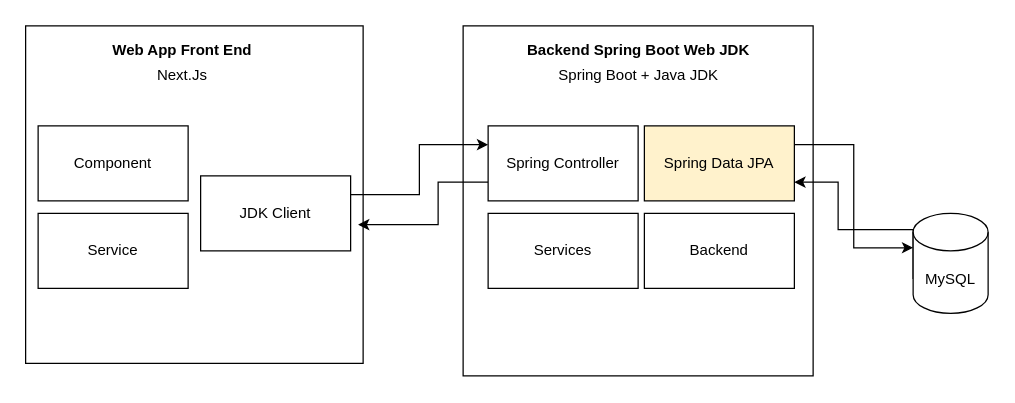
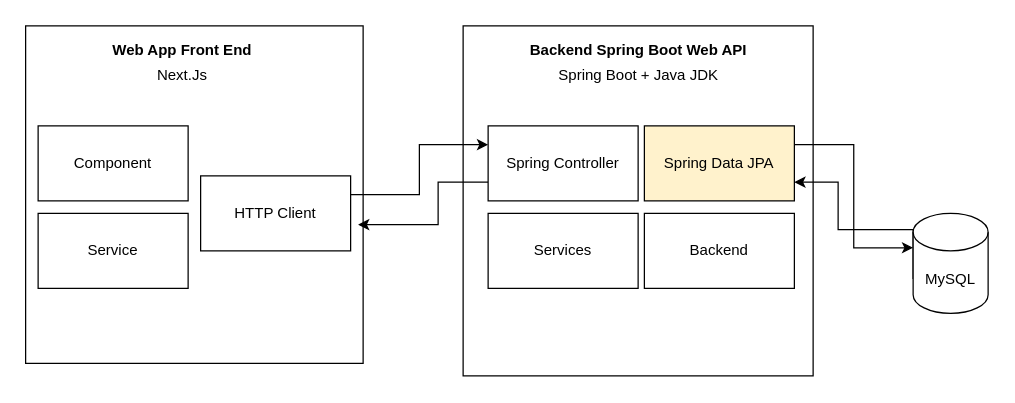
(639, 51) -> (639, 51)
(276, 213) -> (276, 213)
